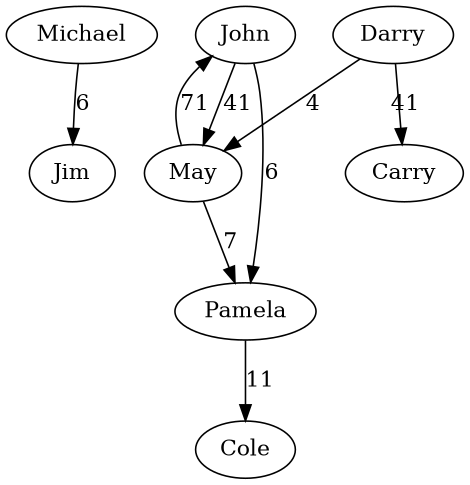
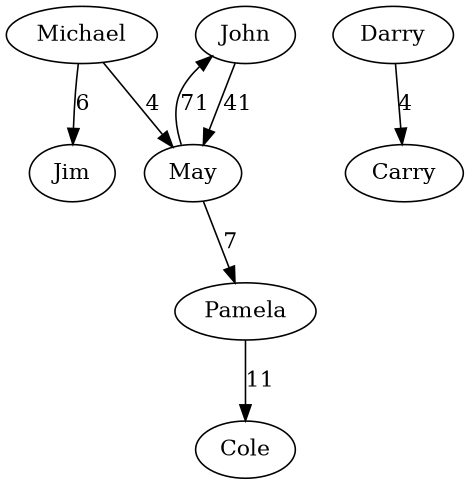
(299, 100) -> (133, 98)
(406, 104) -> (406, 104)
(263, 165) -> none
